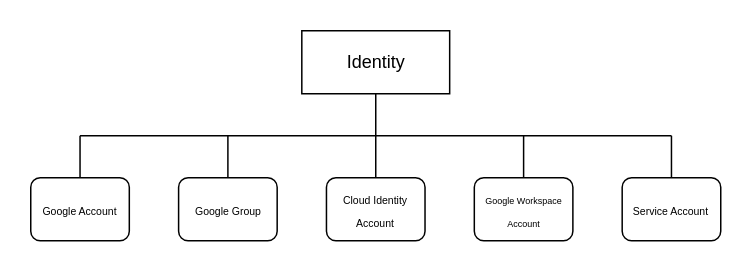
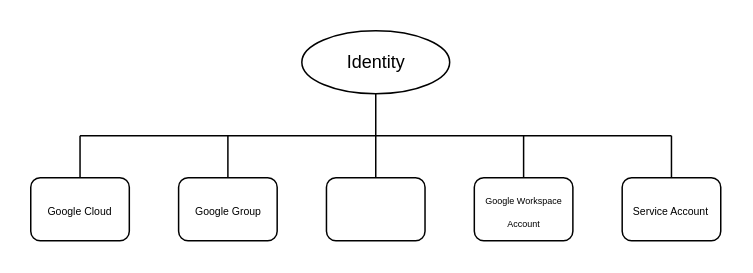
(376, 62) -> (376, 62)
(80, 209) -> (80, 209)
(376, 209) -> none
